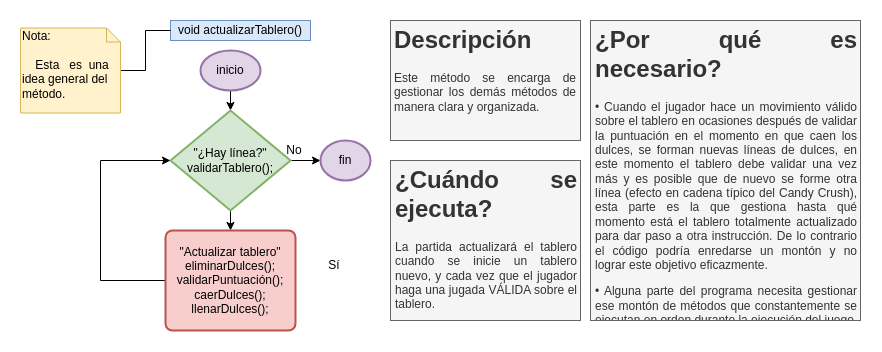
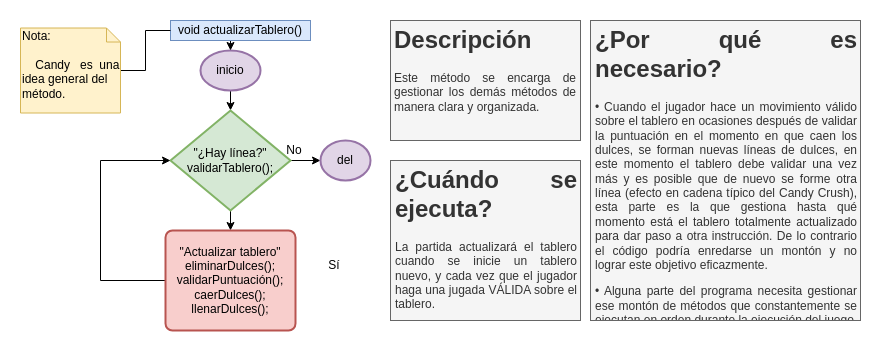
none -> (232, 41)
(72, 58) -> (72, 58)
(346, 161) -> (346, 161)
